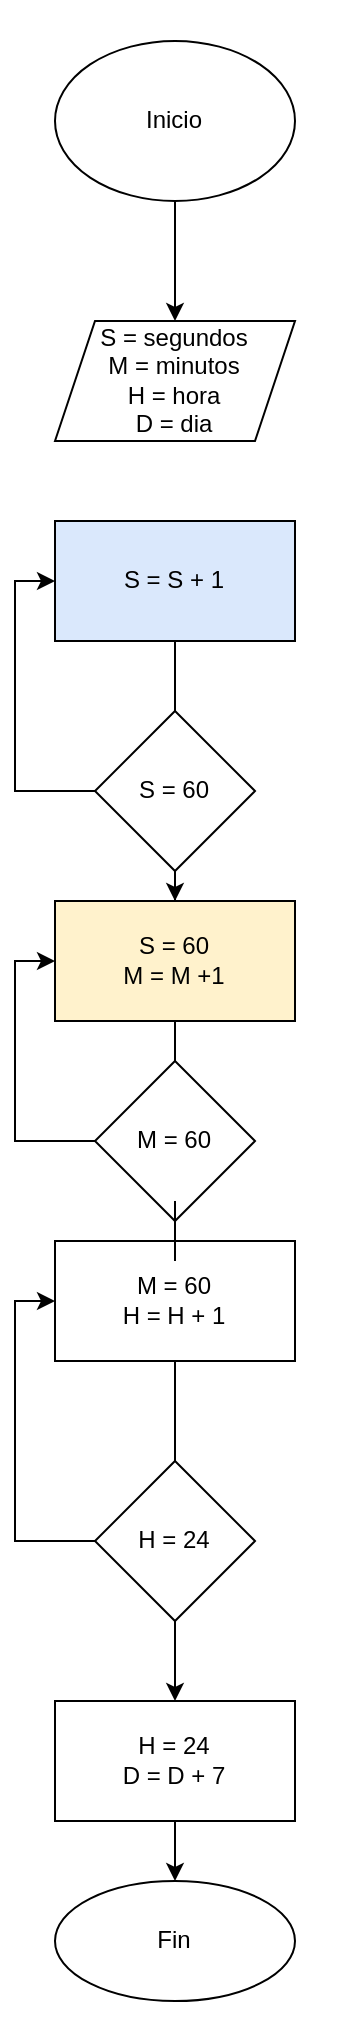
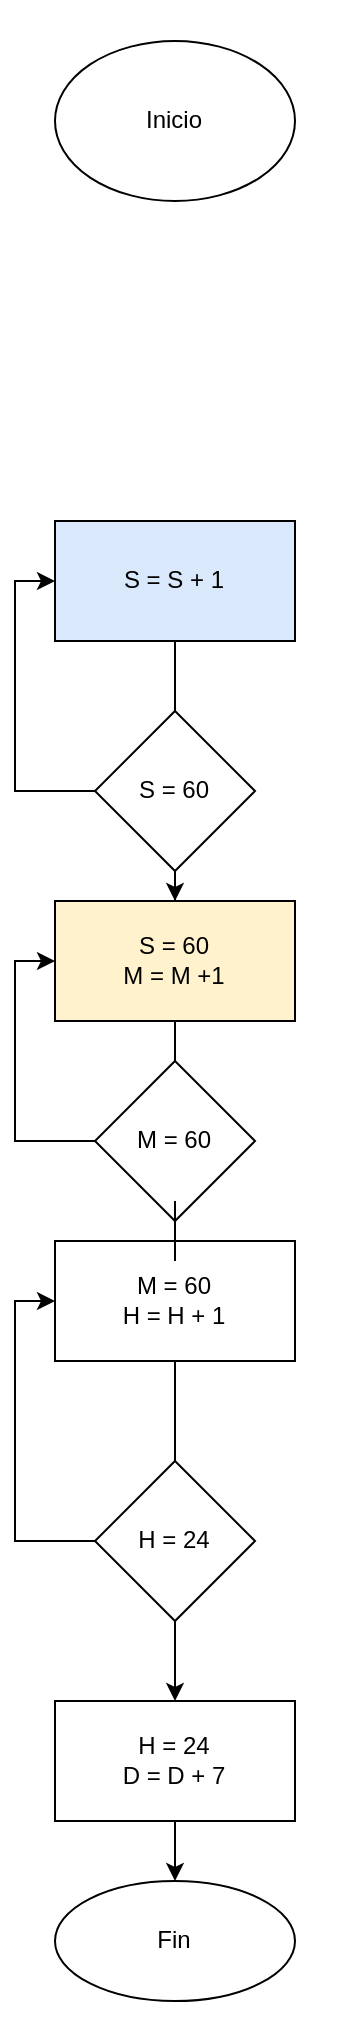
(175, 254) -> none
(175, 381) -> none
